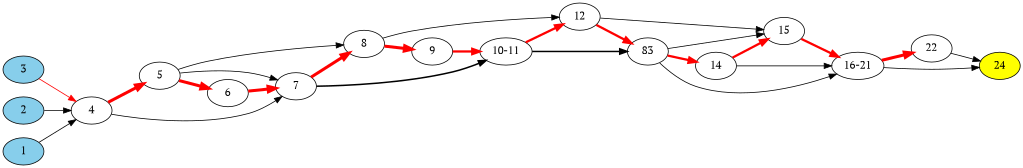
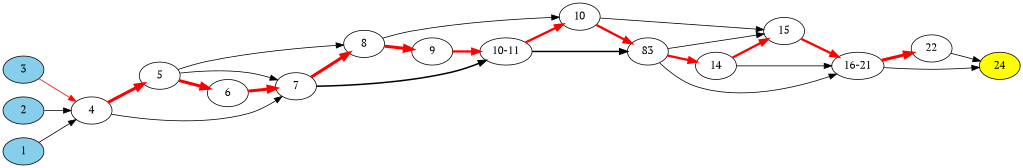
(580, 17) -> (580, 17)
